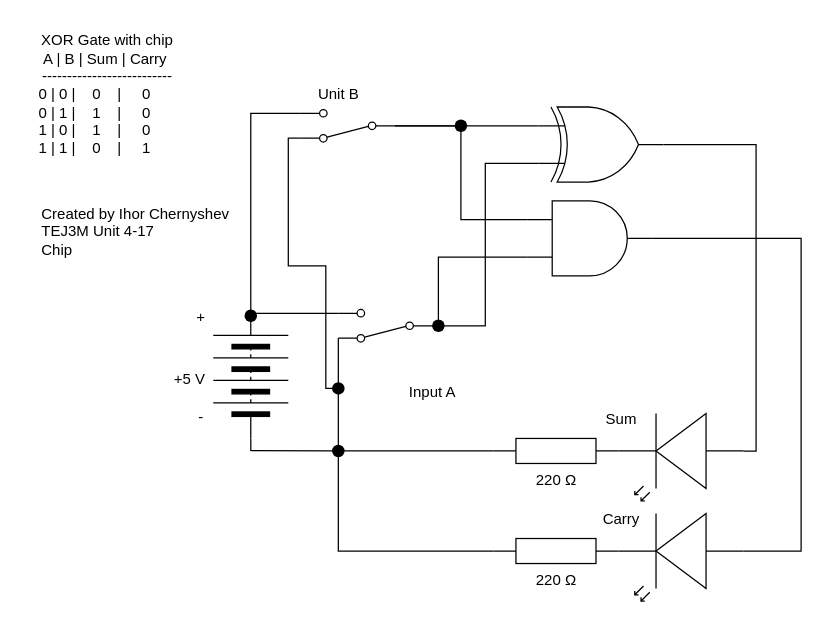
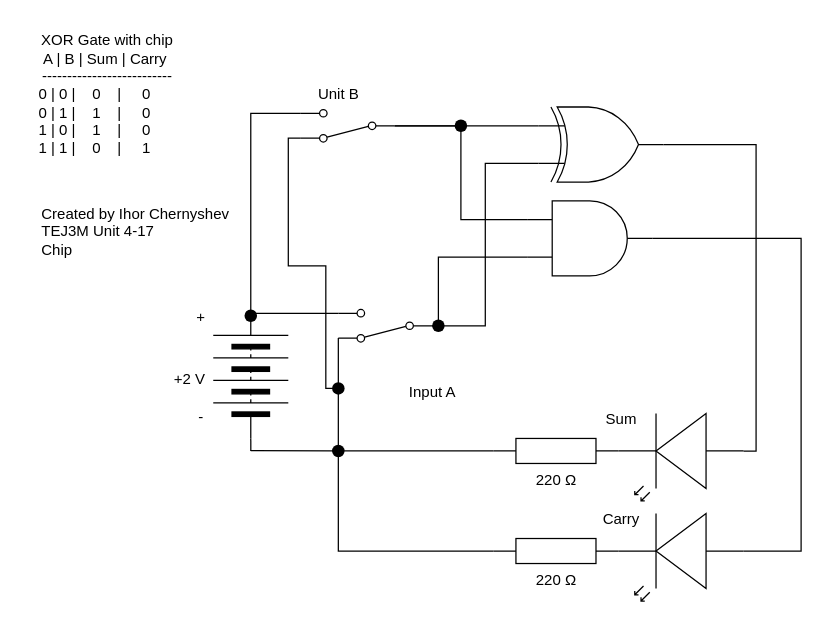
(190, 379) -> (190, 379)
